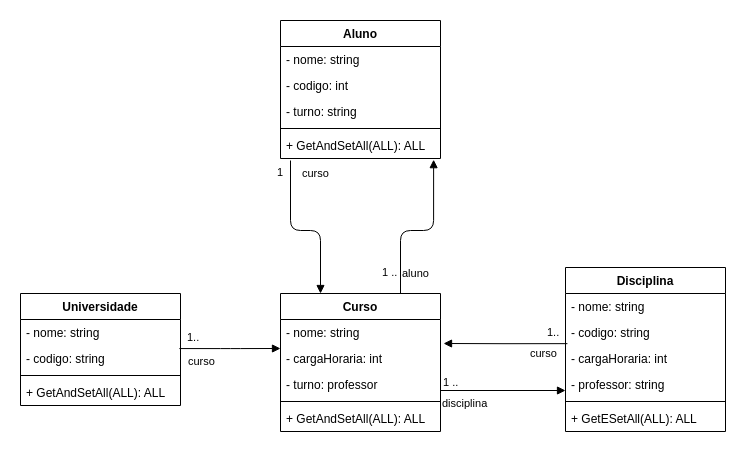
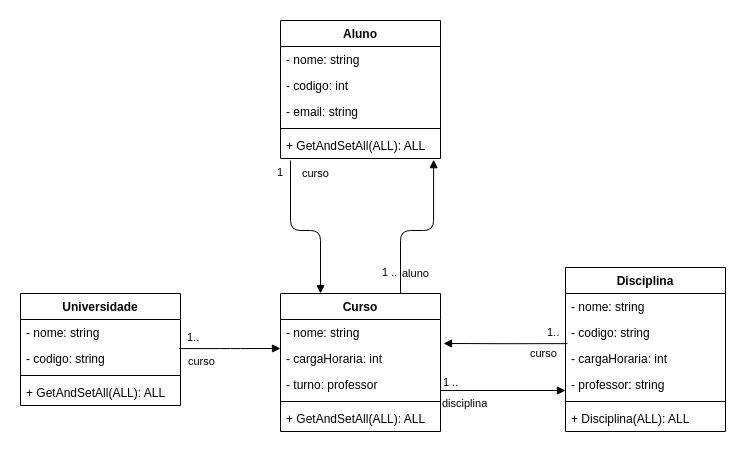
(330, 112) -> (327, 112)
(637, 419) -> (634, 419)
